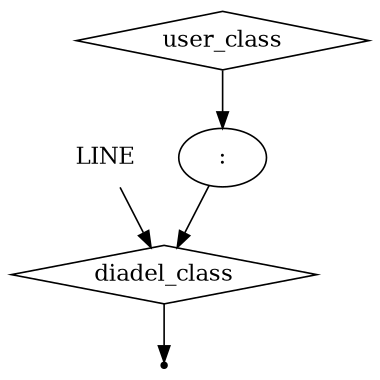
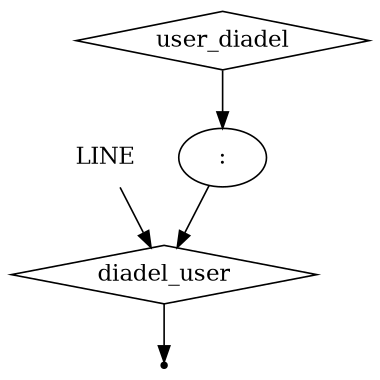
(223, 41) -> (223, 41)
(164, 275) -> (164, 275)
